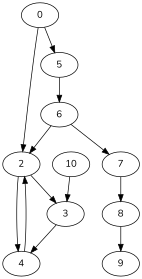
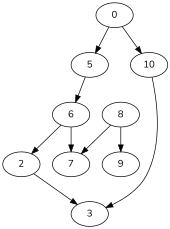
(30, 86) -> (130, 37)
(121, 186) -> (99, 137)
(21, 264) -> none
